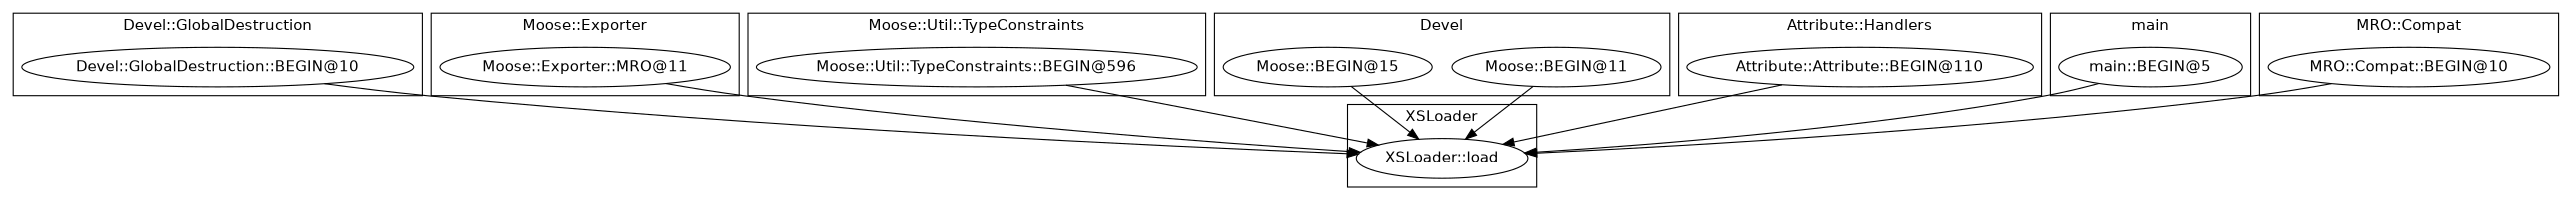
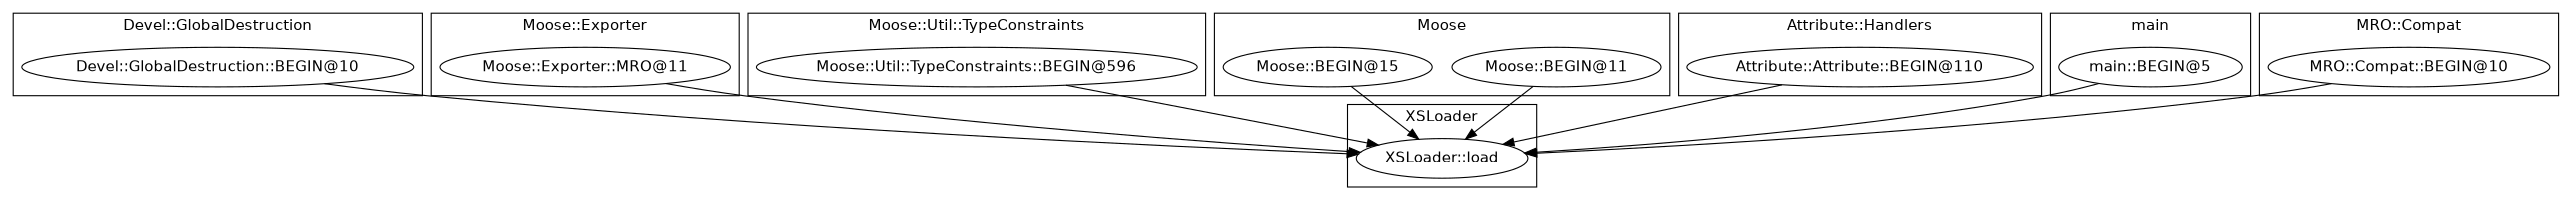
(1442, 26) -> (1442, 26)
